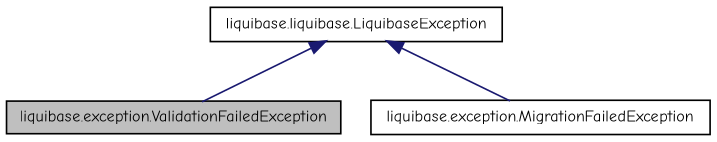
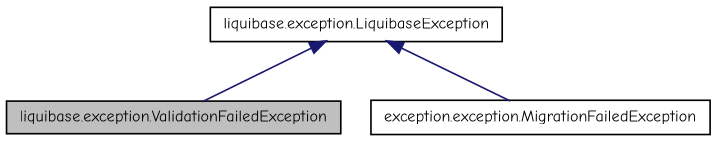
(356, 24) -> (356, 24)
(541, 117) -> (541, 117)
